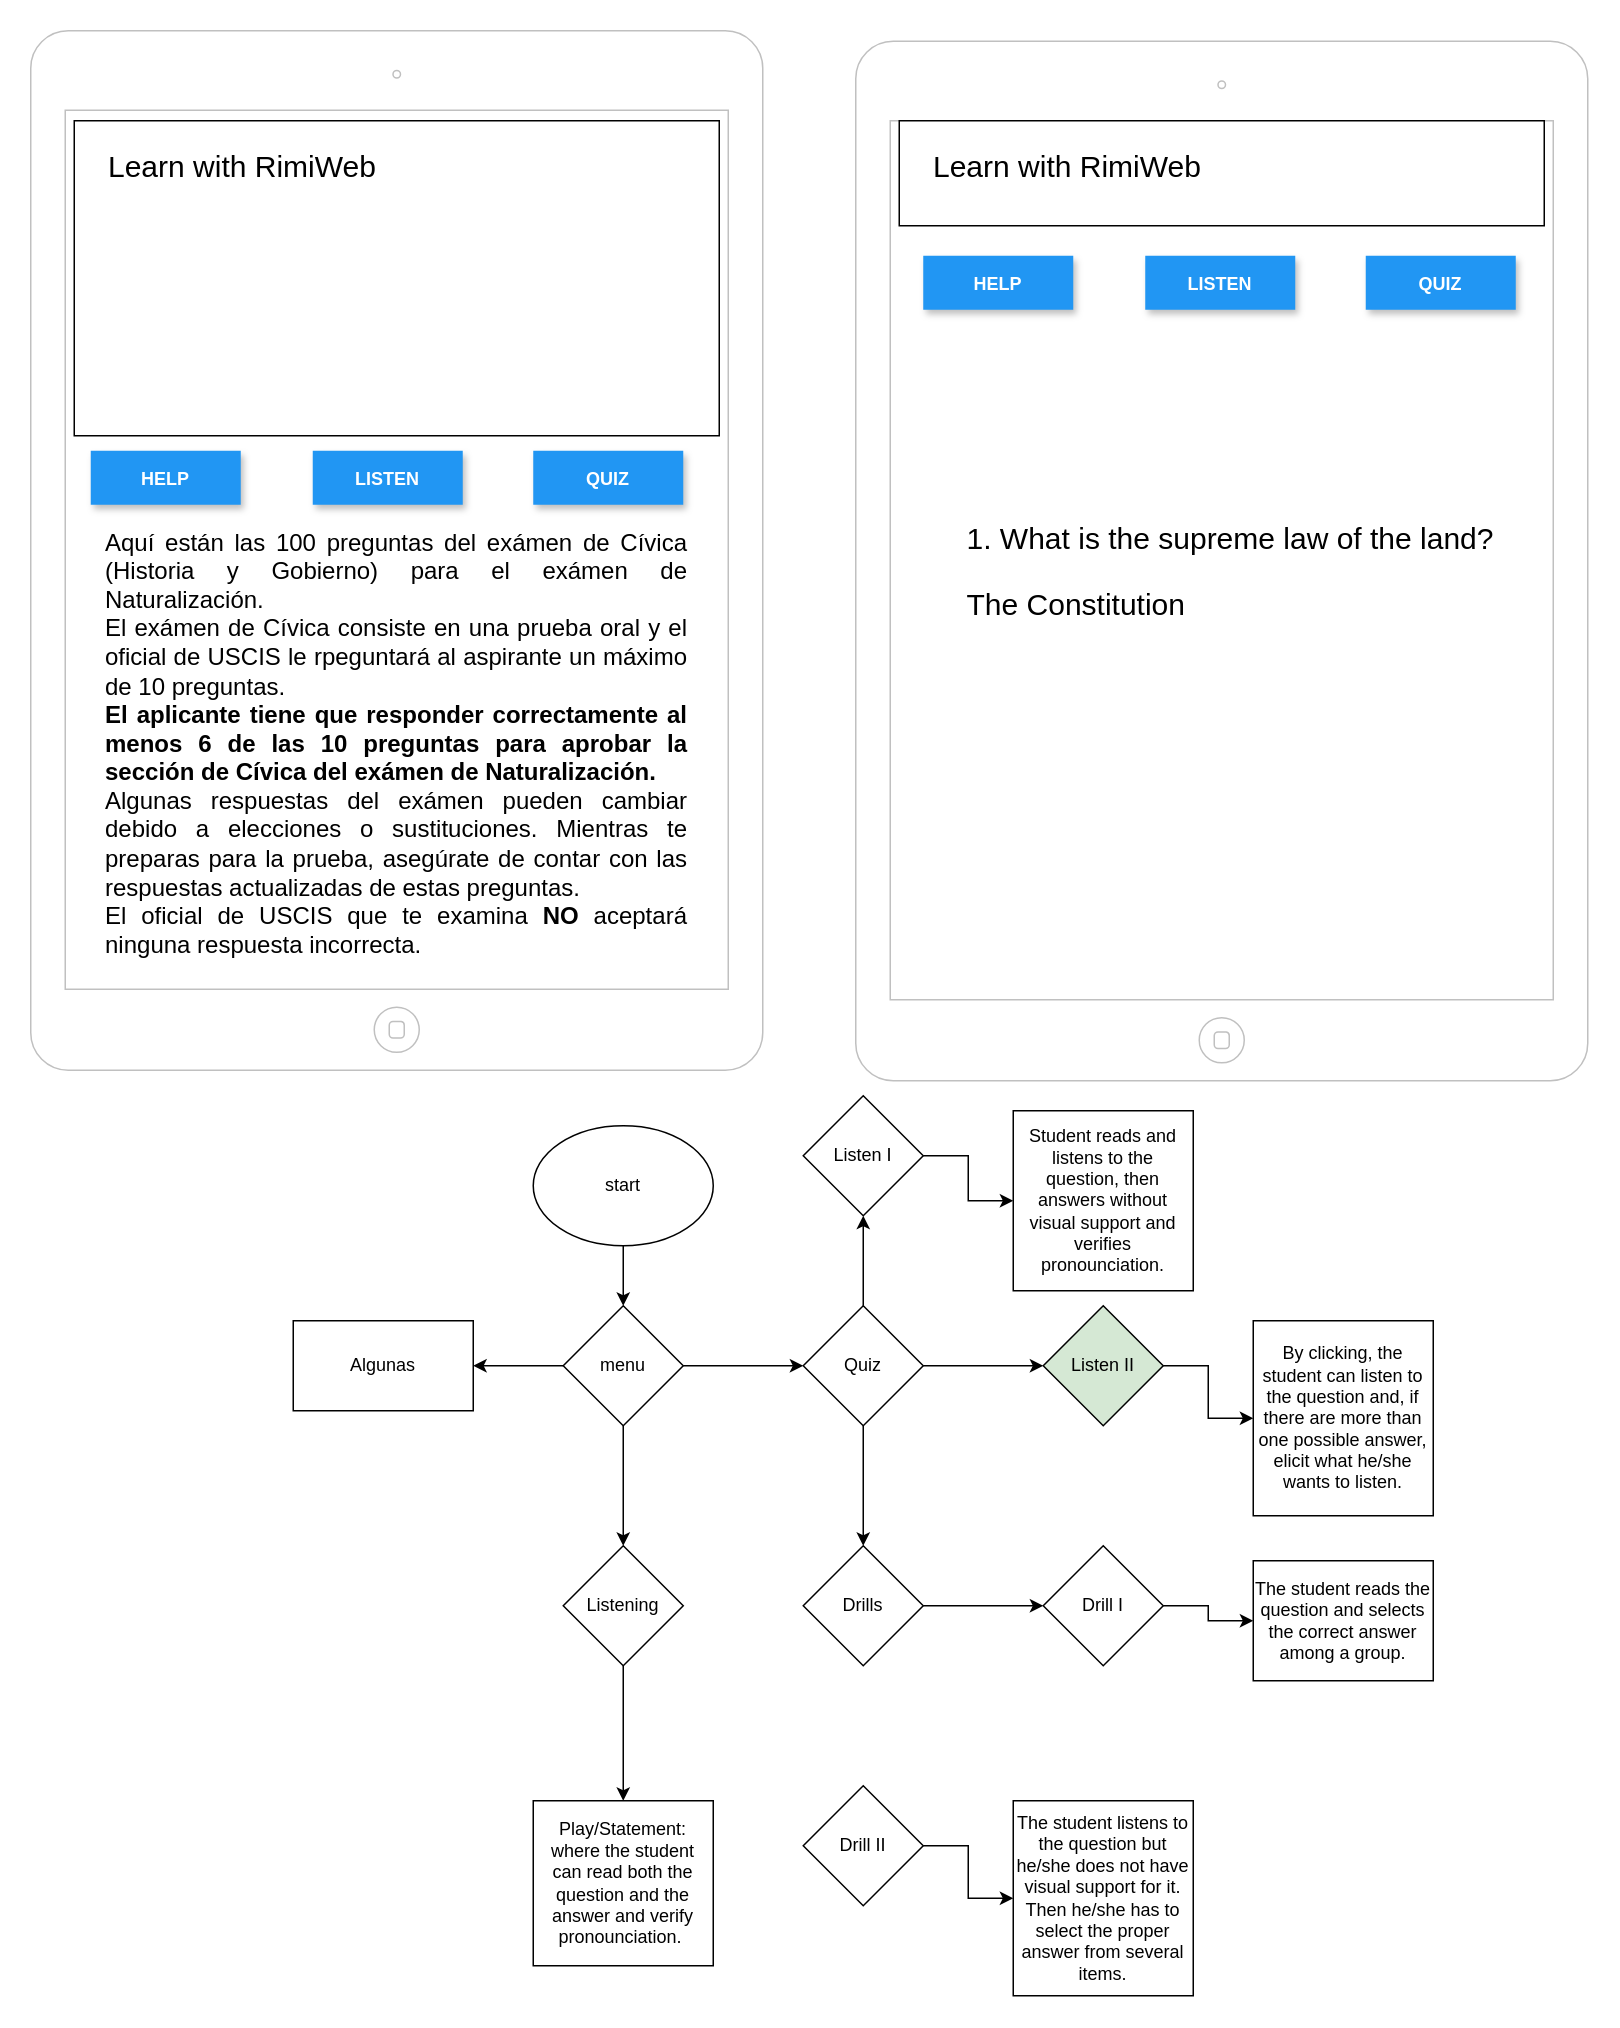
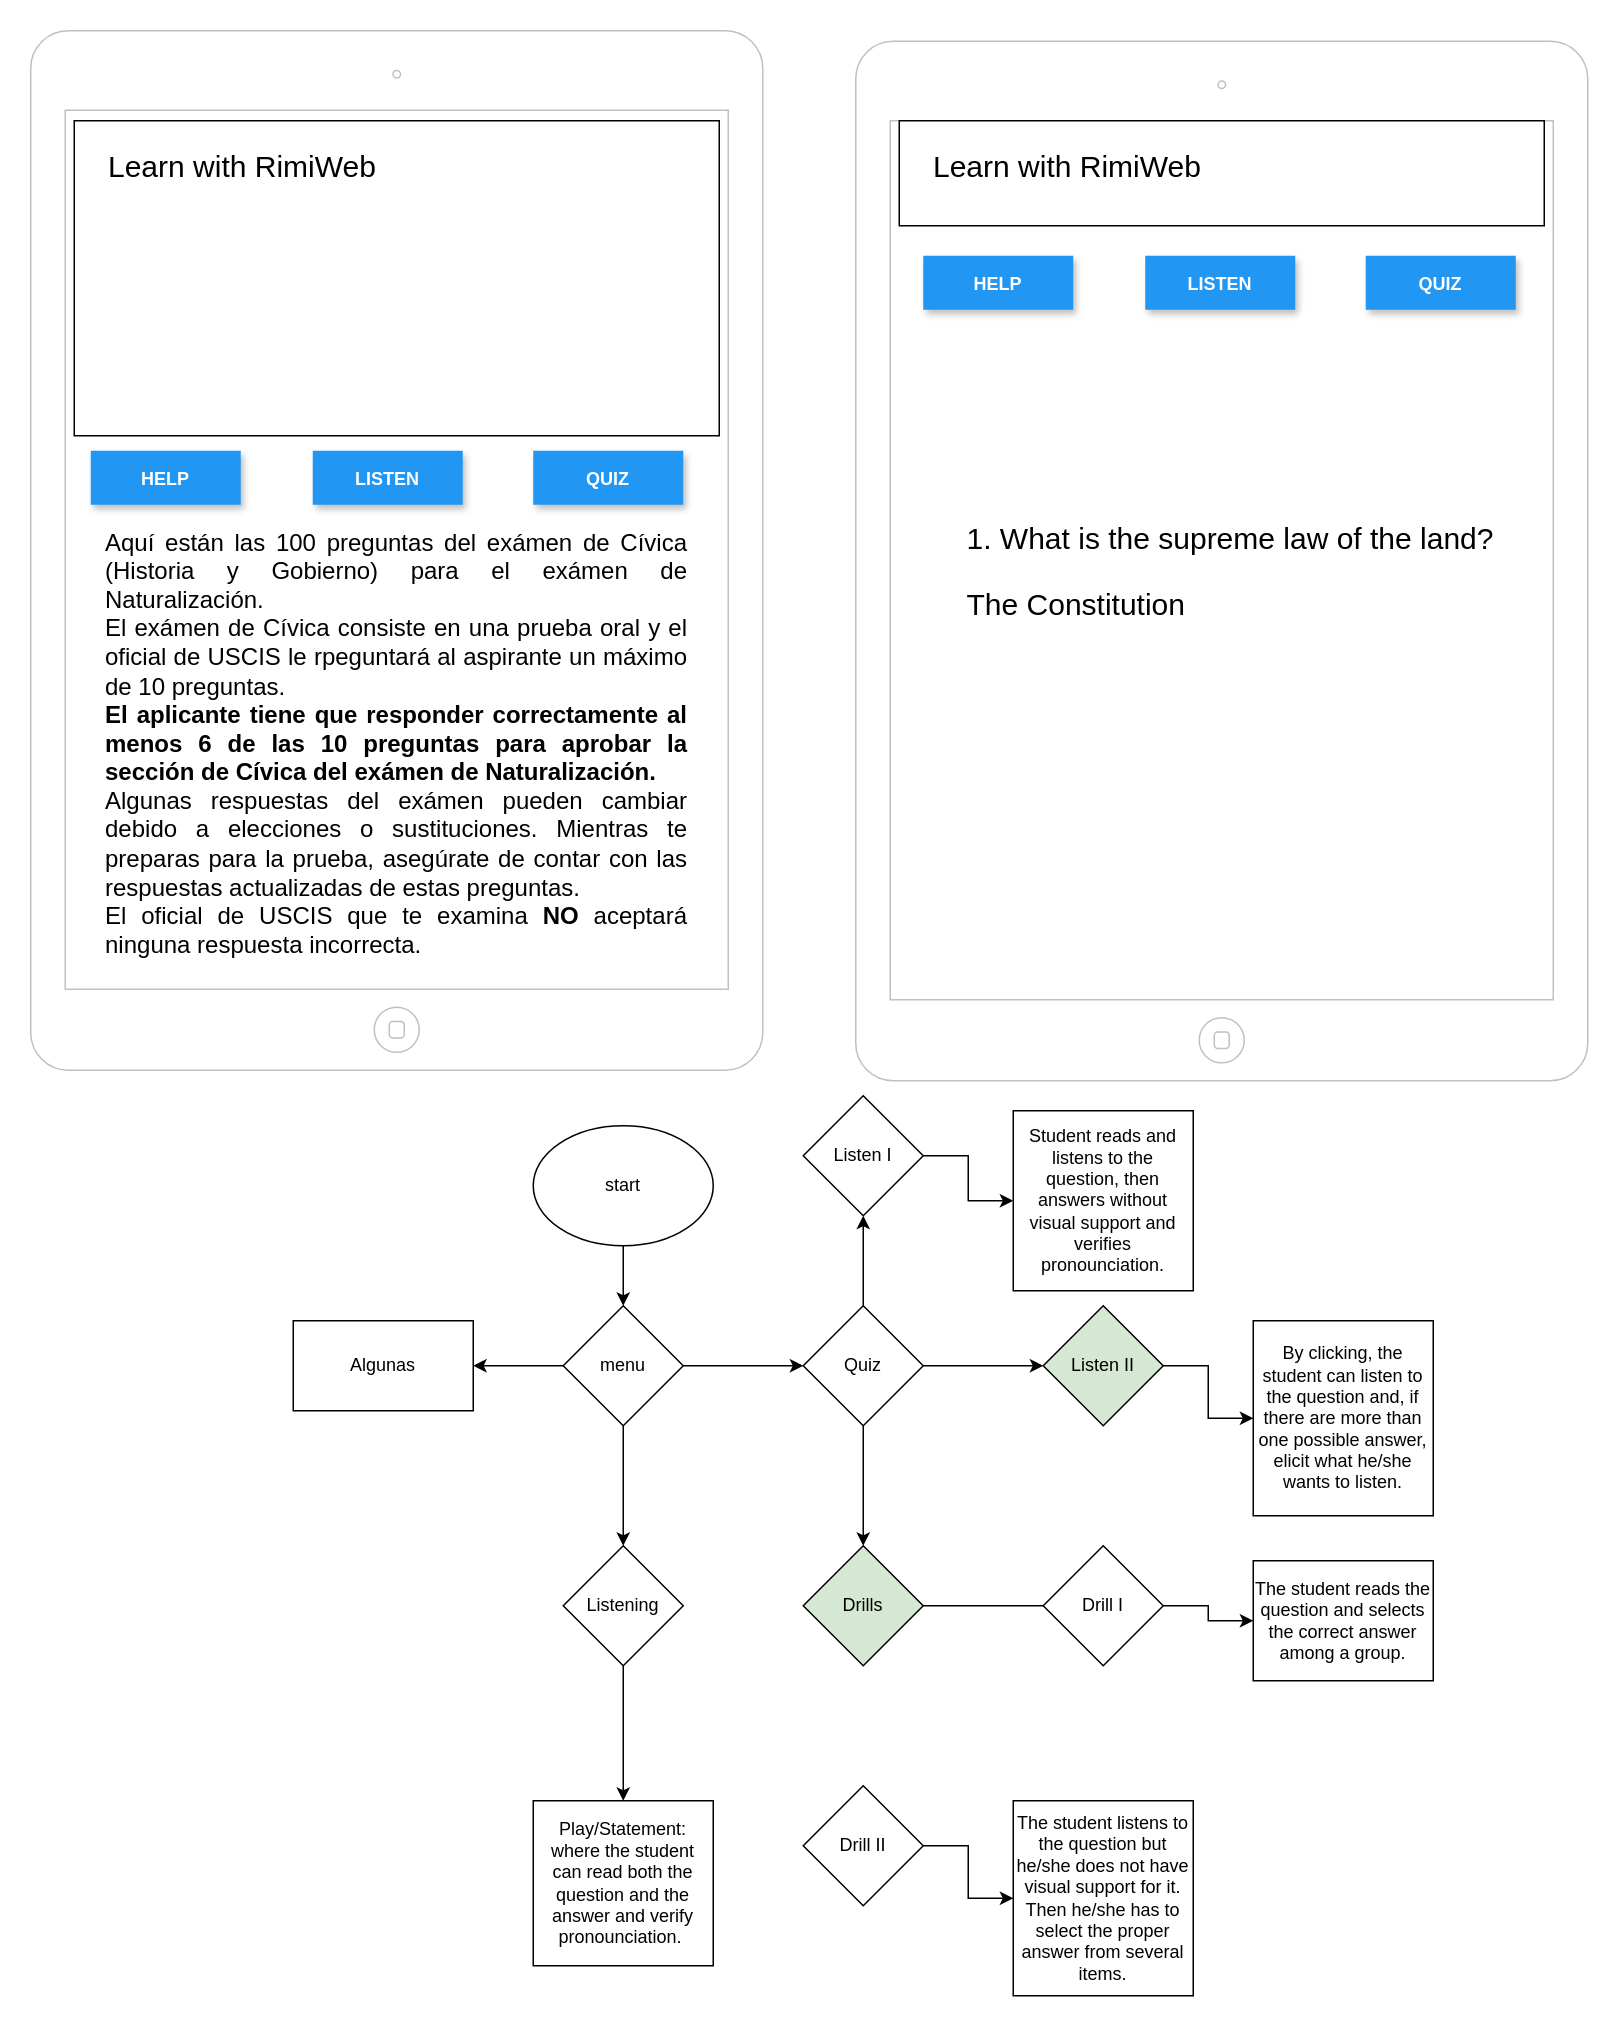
(863, 1606) -> (863, 1606)
(1032, 1606) -> (1036, 1606)
